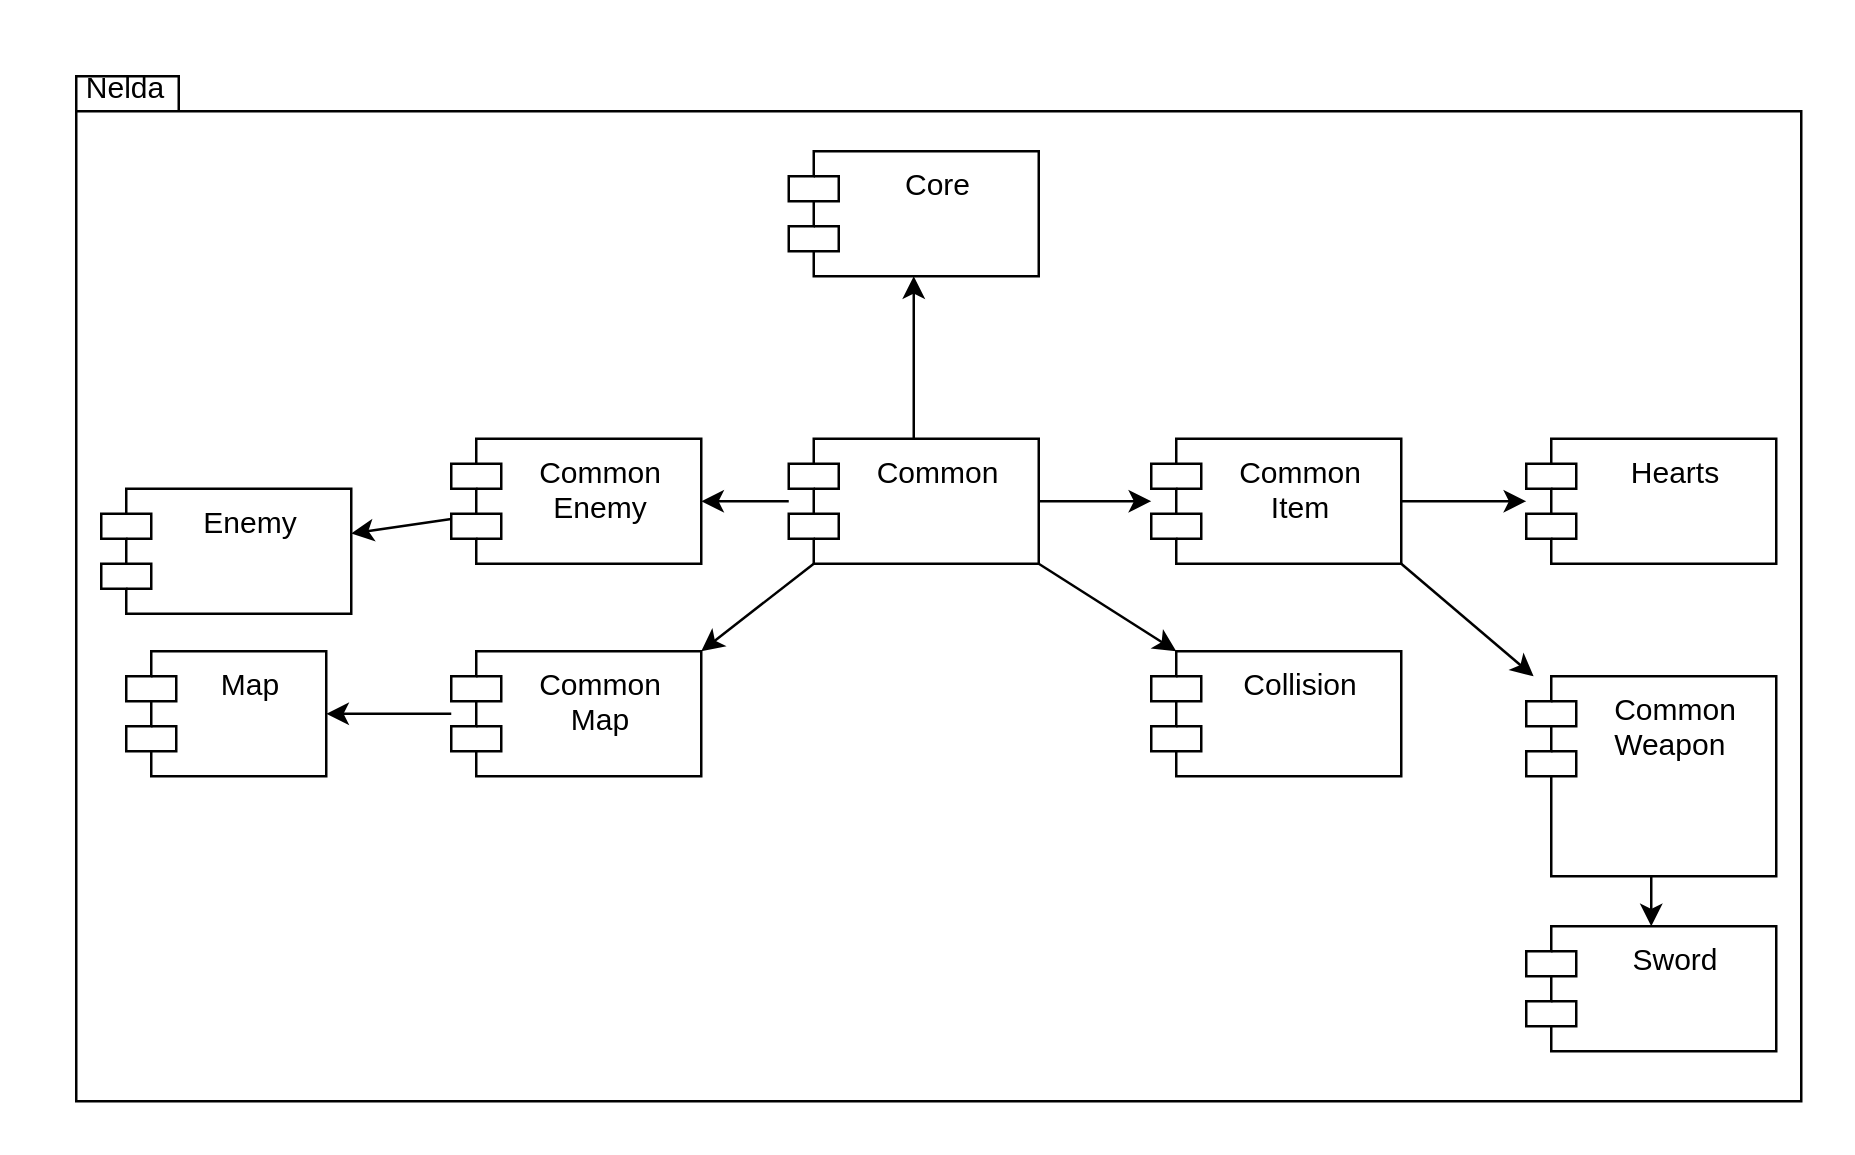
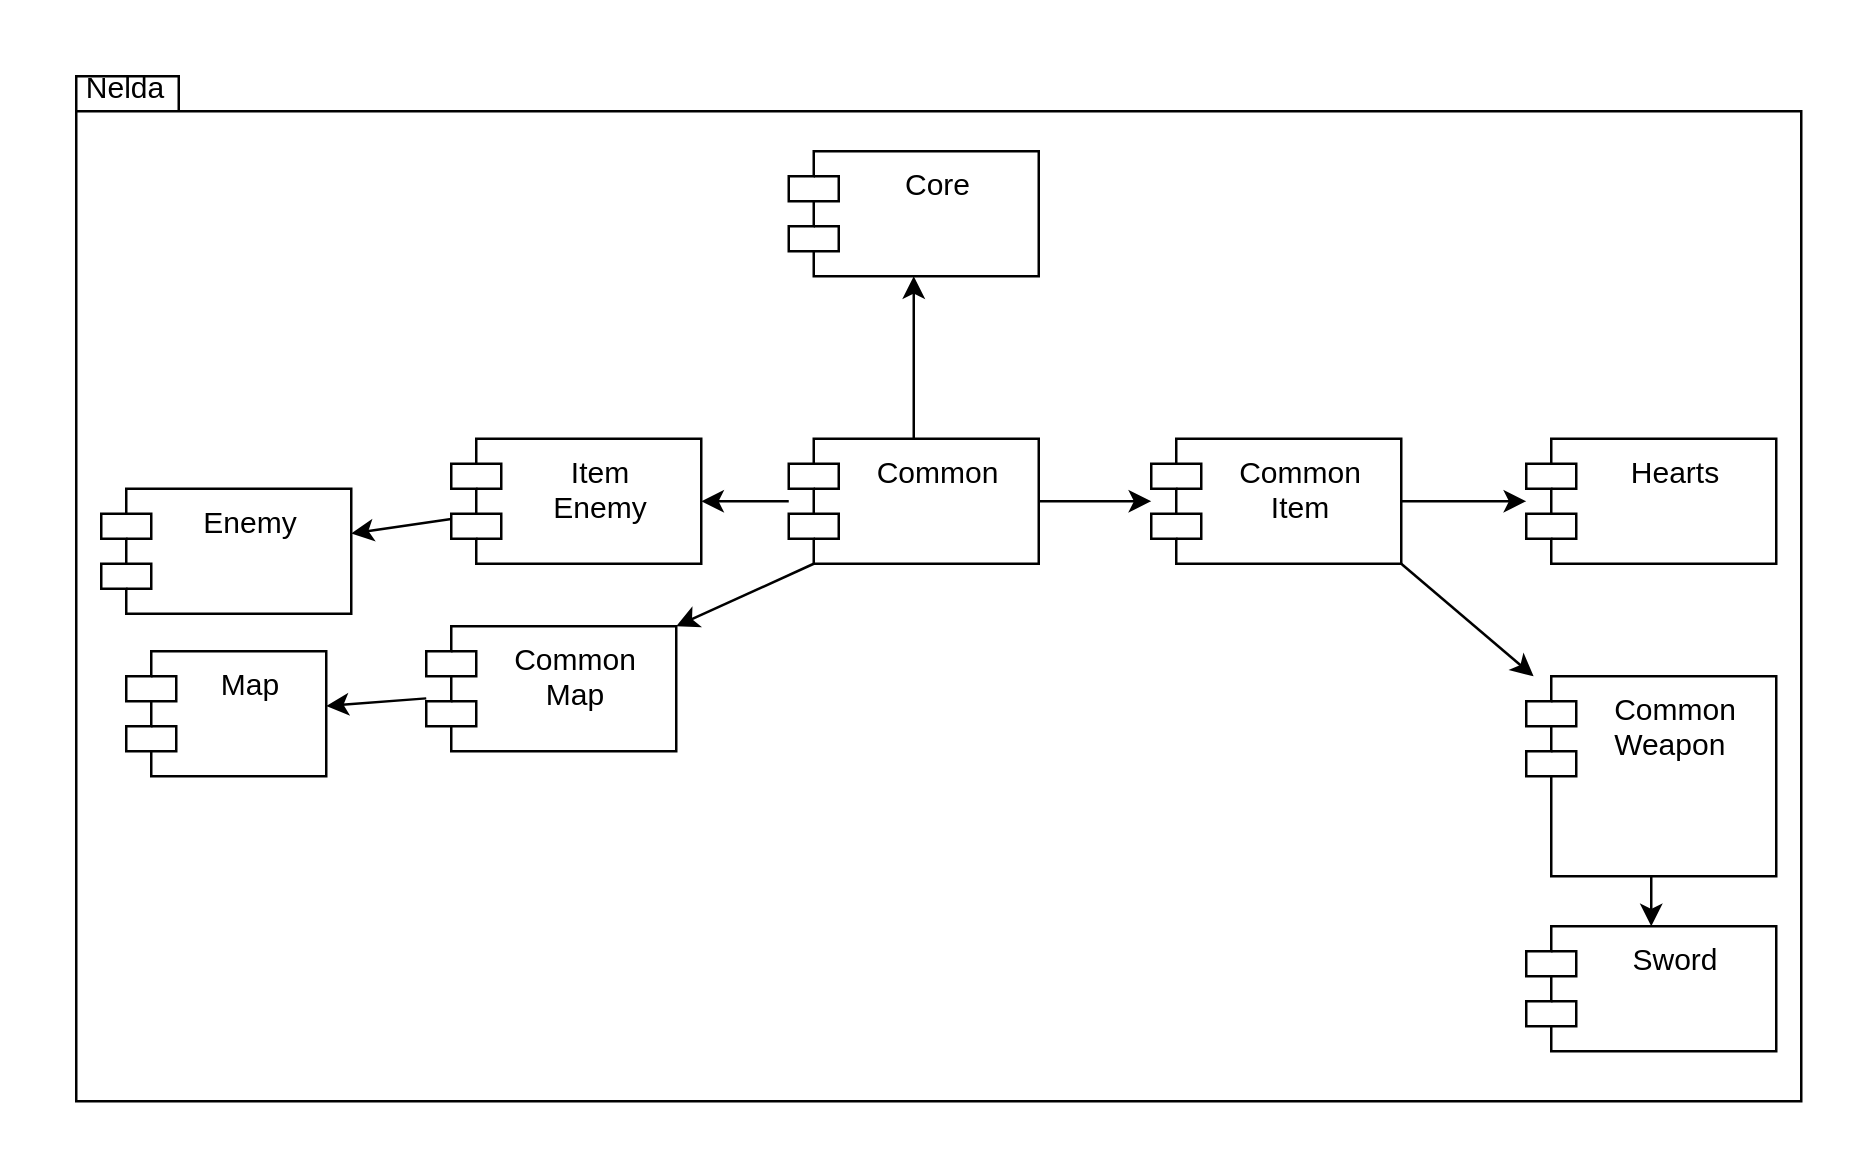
(600, 473) -> (600, 473)
(1100, 603) -> none
(576, 714) -> (551, 689)
(1276, 714) -> none
